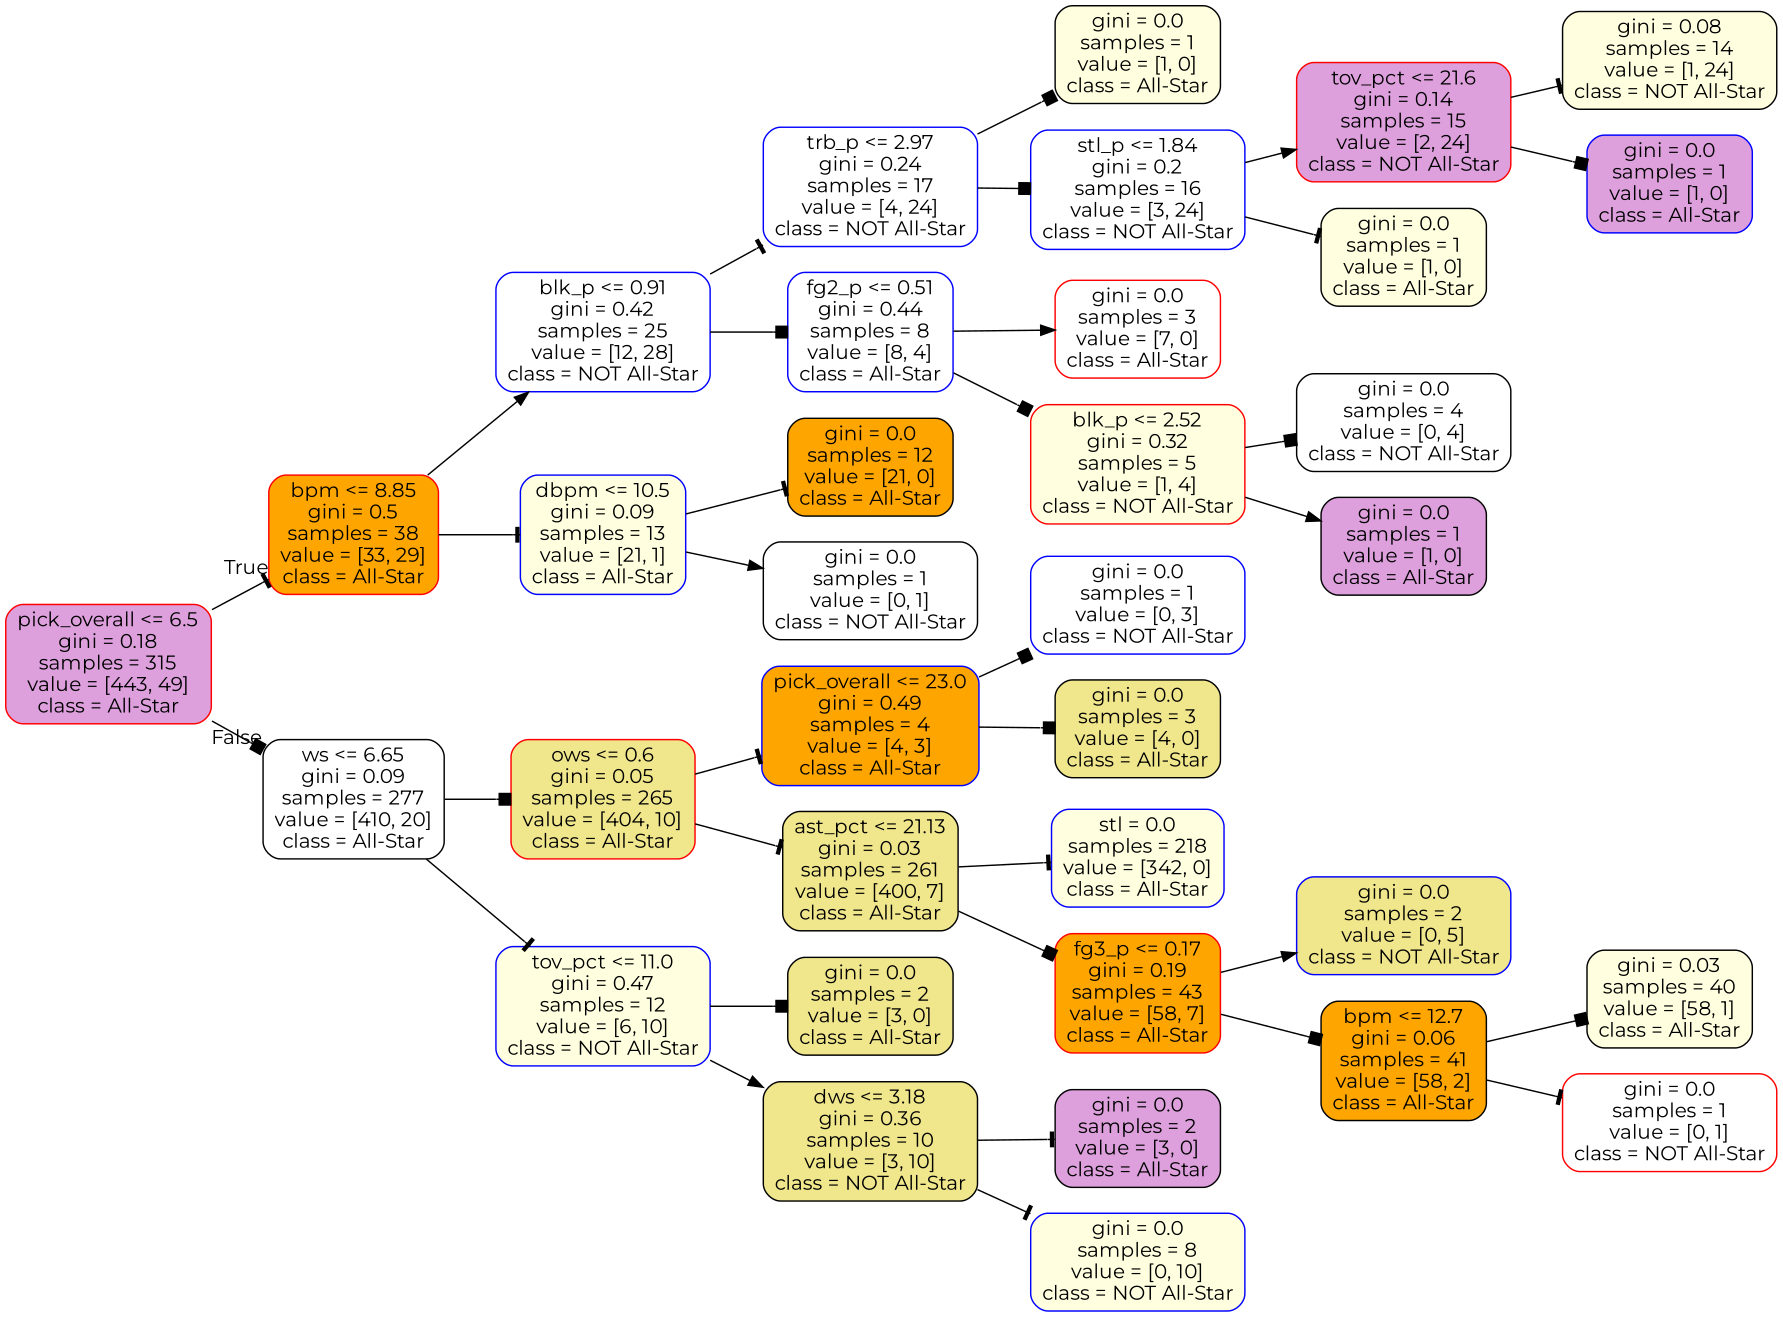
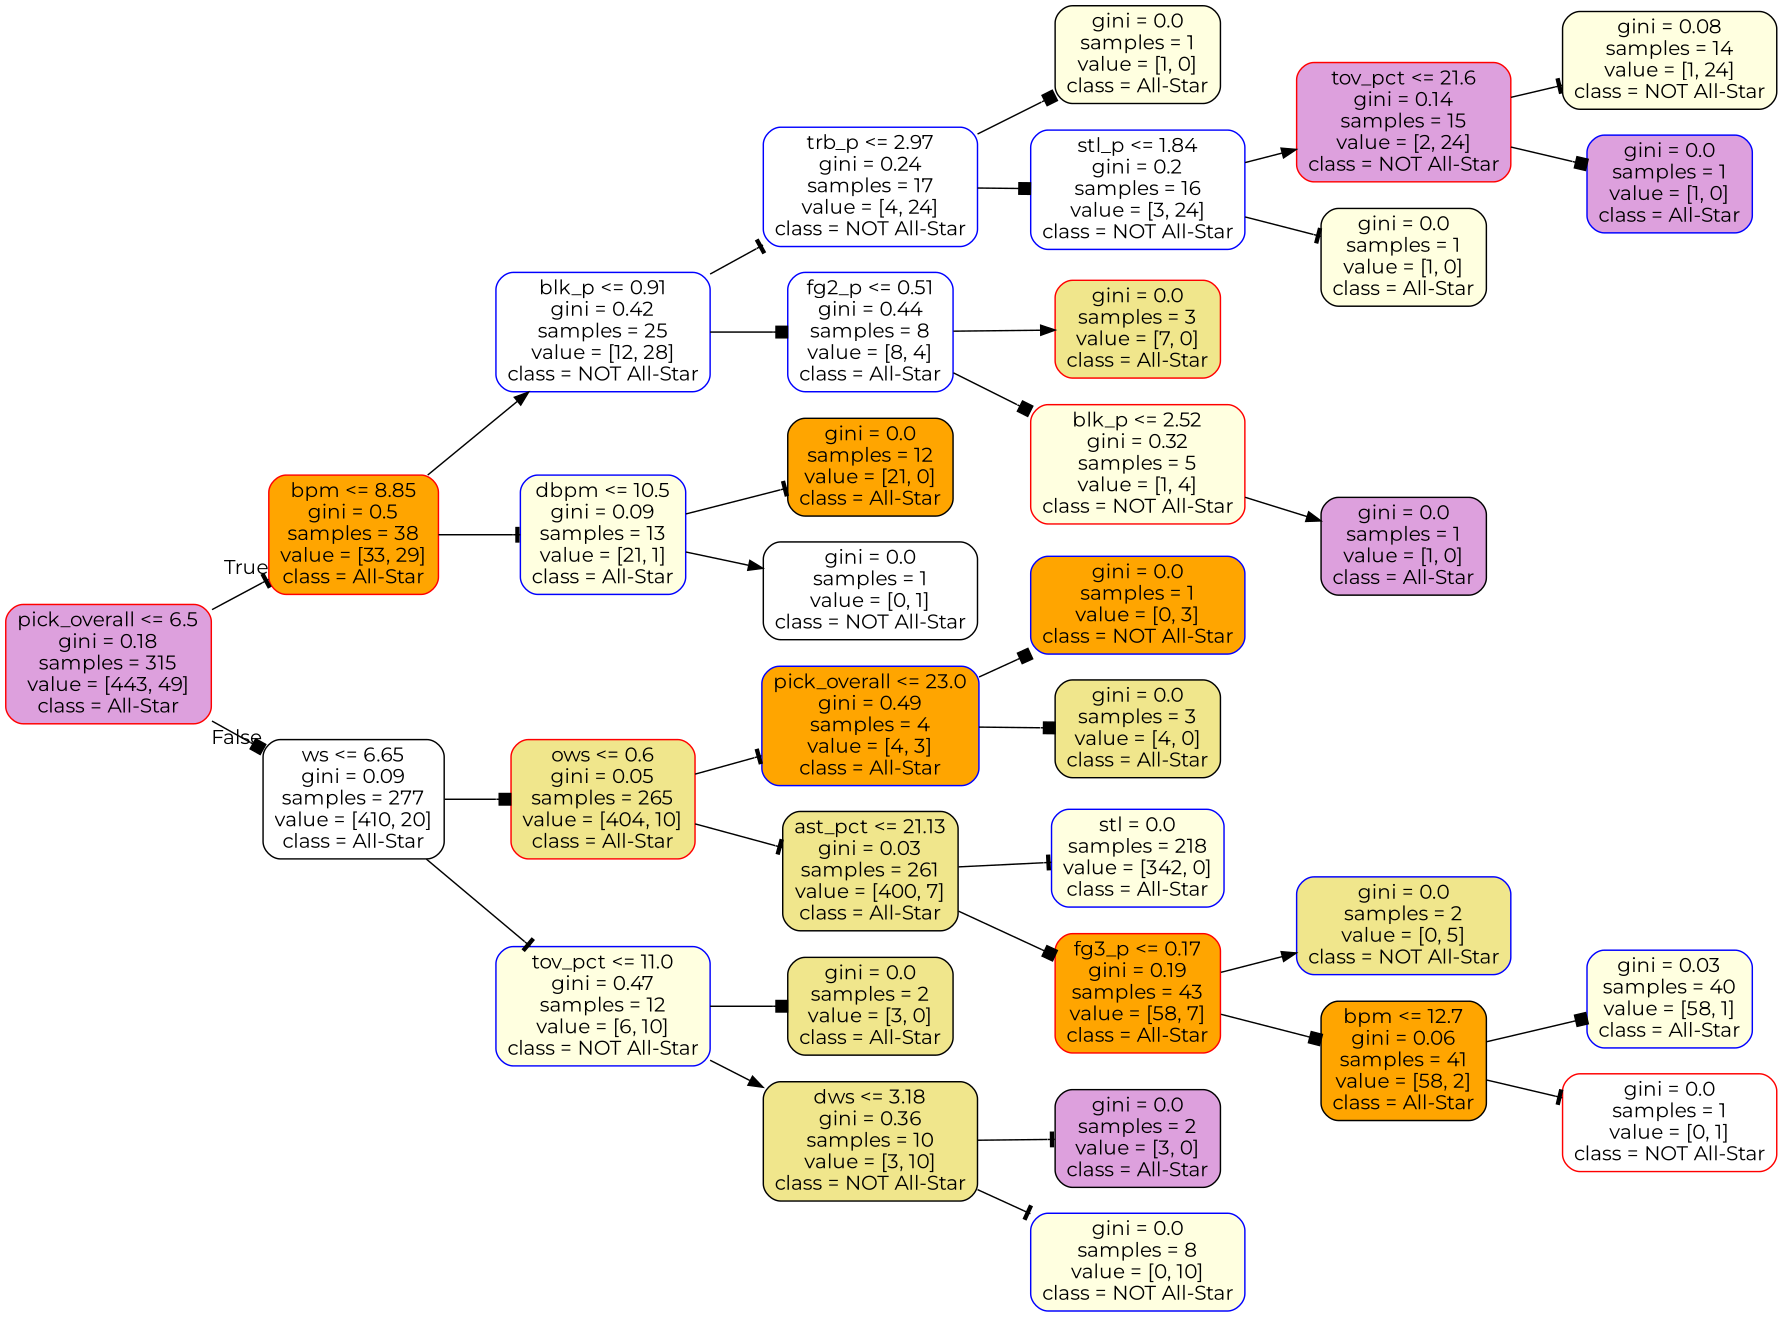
(1138, 329) -> (1138, 329)
(1404, 423) -> none
(1138, 605) -> (1138, 605)
(1670, 999) -> (1670, 999)
